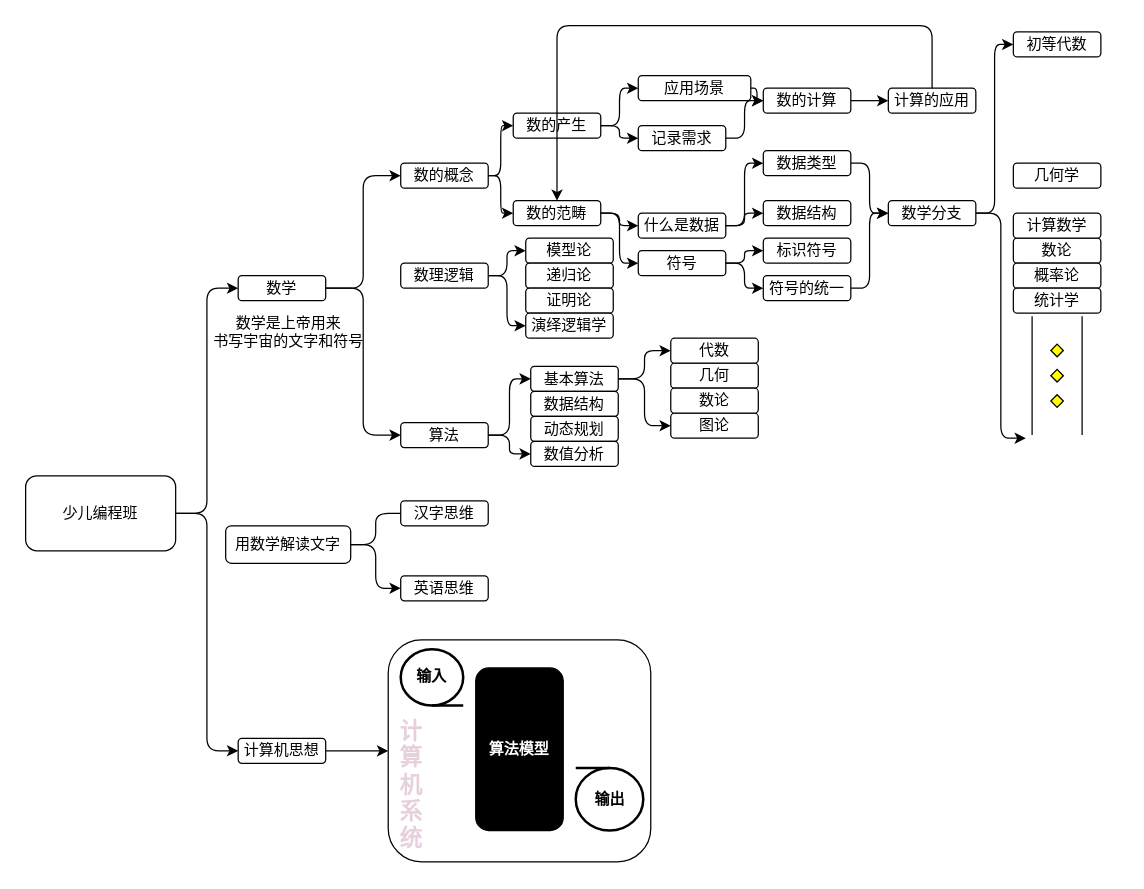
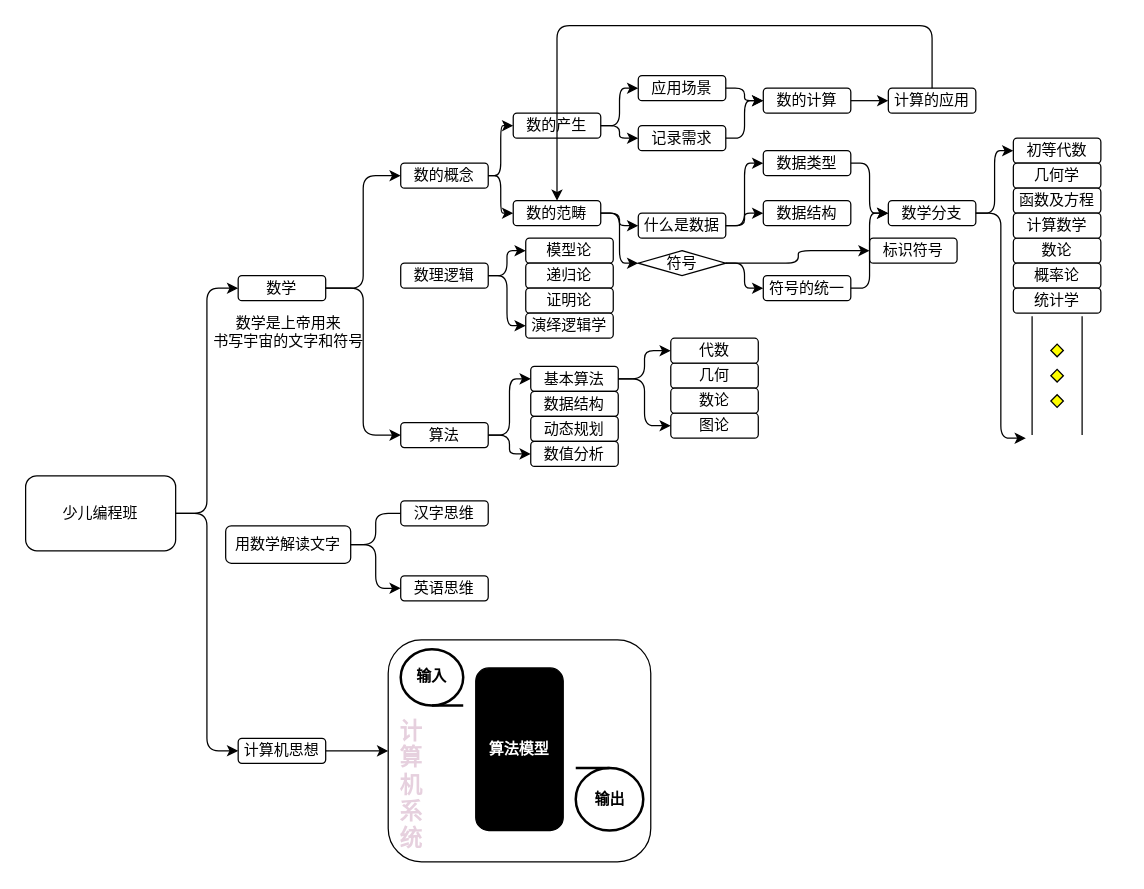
(1057, 44) -> (1057, 151)
(694, 88) -> (682, 88)
none -> (1057, 201)
(807, 251) -> (913, 251)
(682, 263) -> (682, 263)
